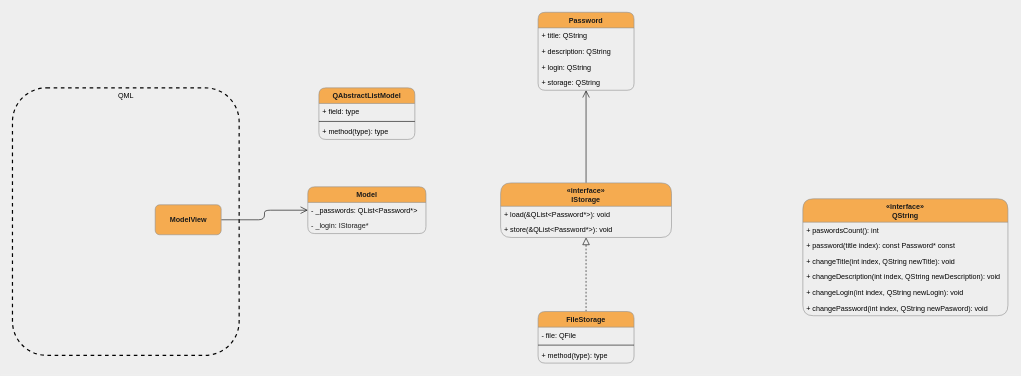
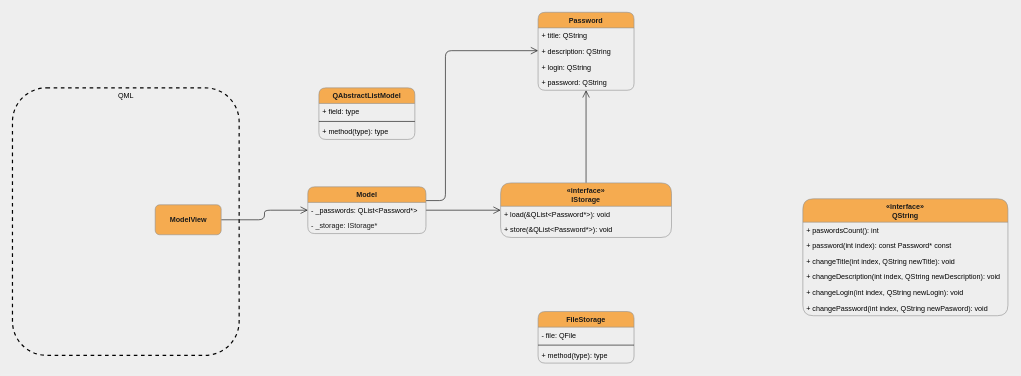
(574, 83) -> (576, 83)
none -> (446, 91)
none -> (463, 210)
(345, 226) -> (351, 226)
(891, 246) -> (888, 246)
(586, 278) -> none
